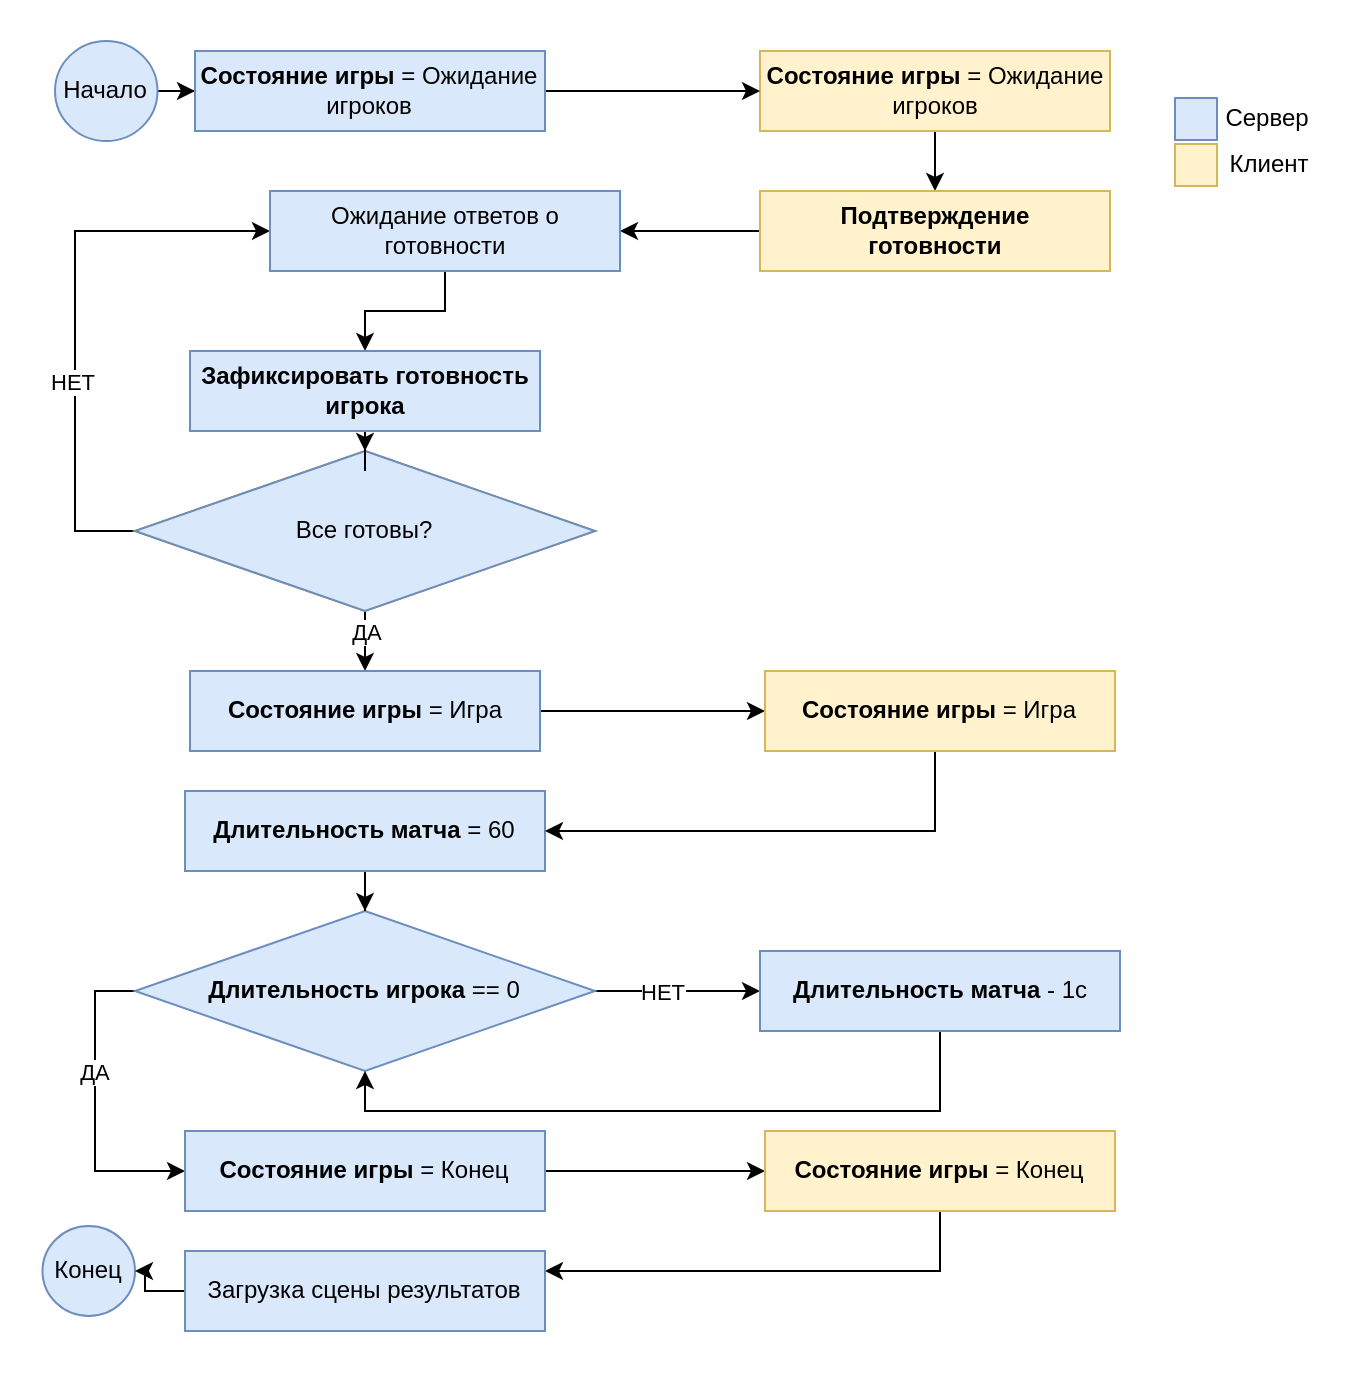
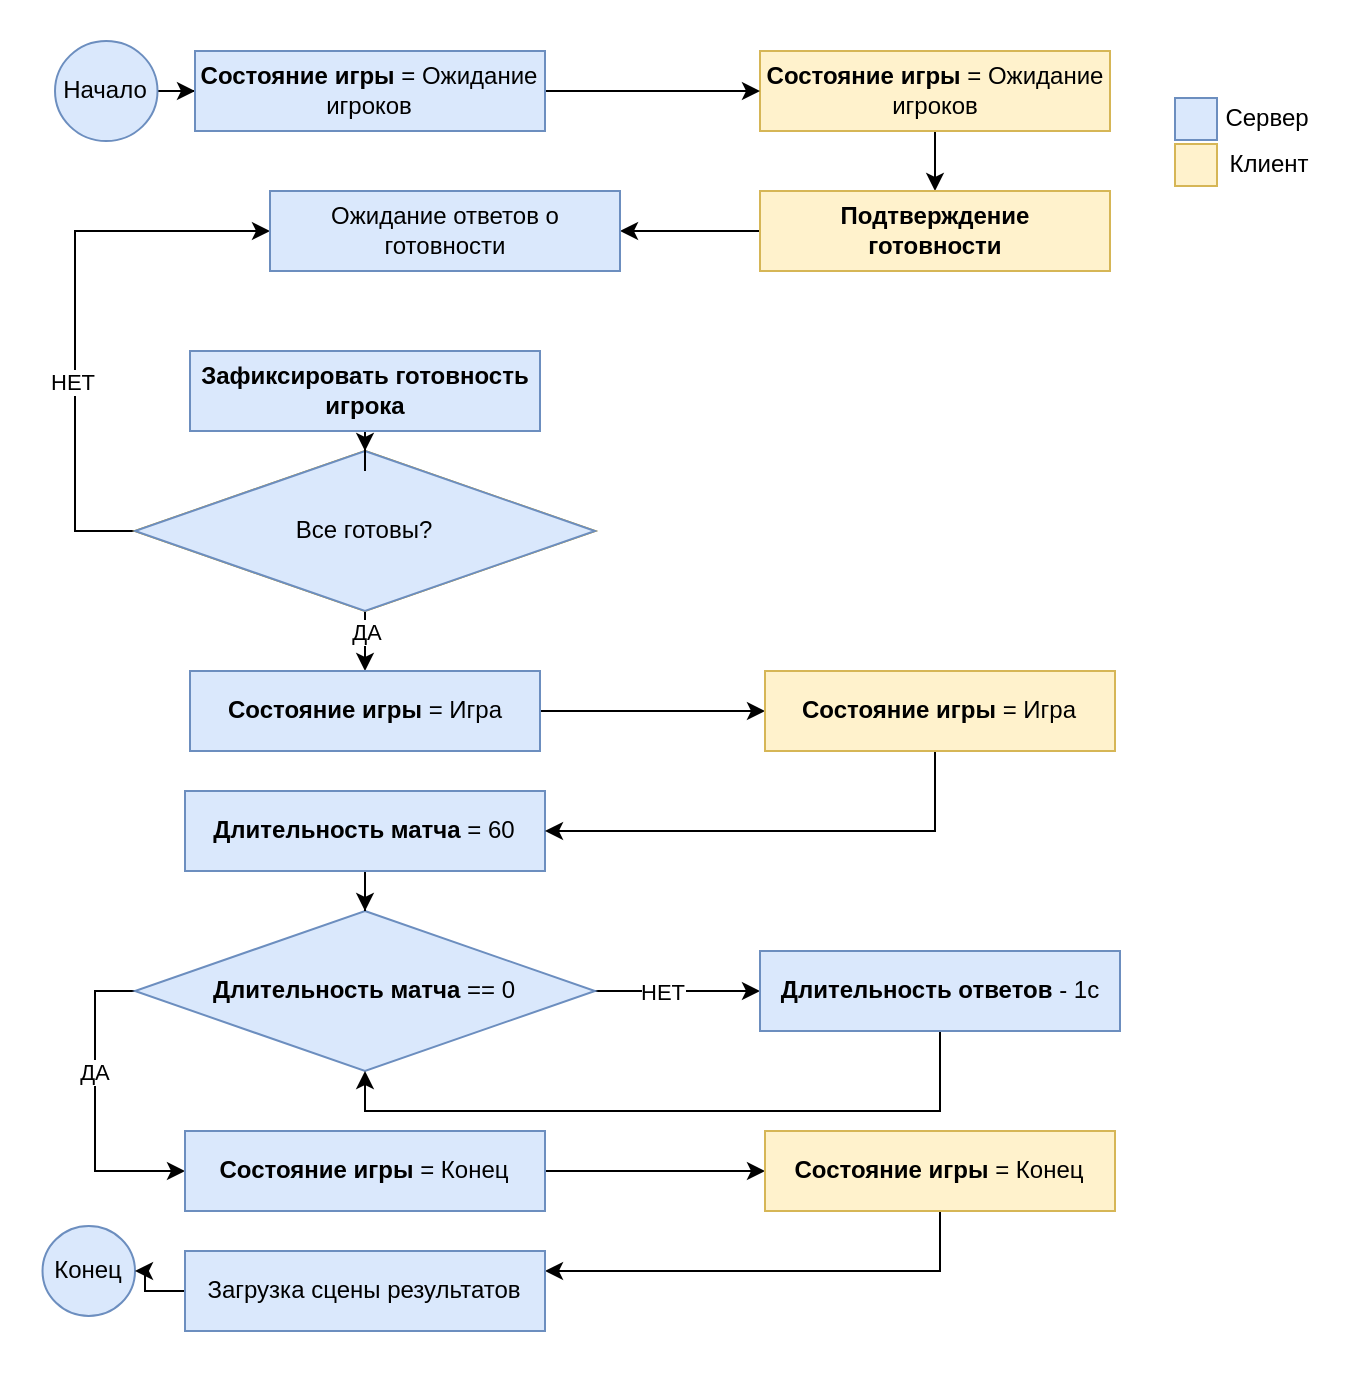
(412, 311) -> none
(365, 991) -> (365, 991)
(941, 991) -> (941, 991)
